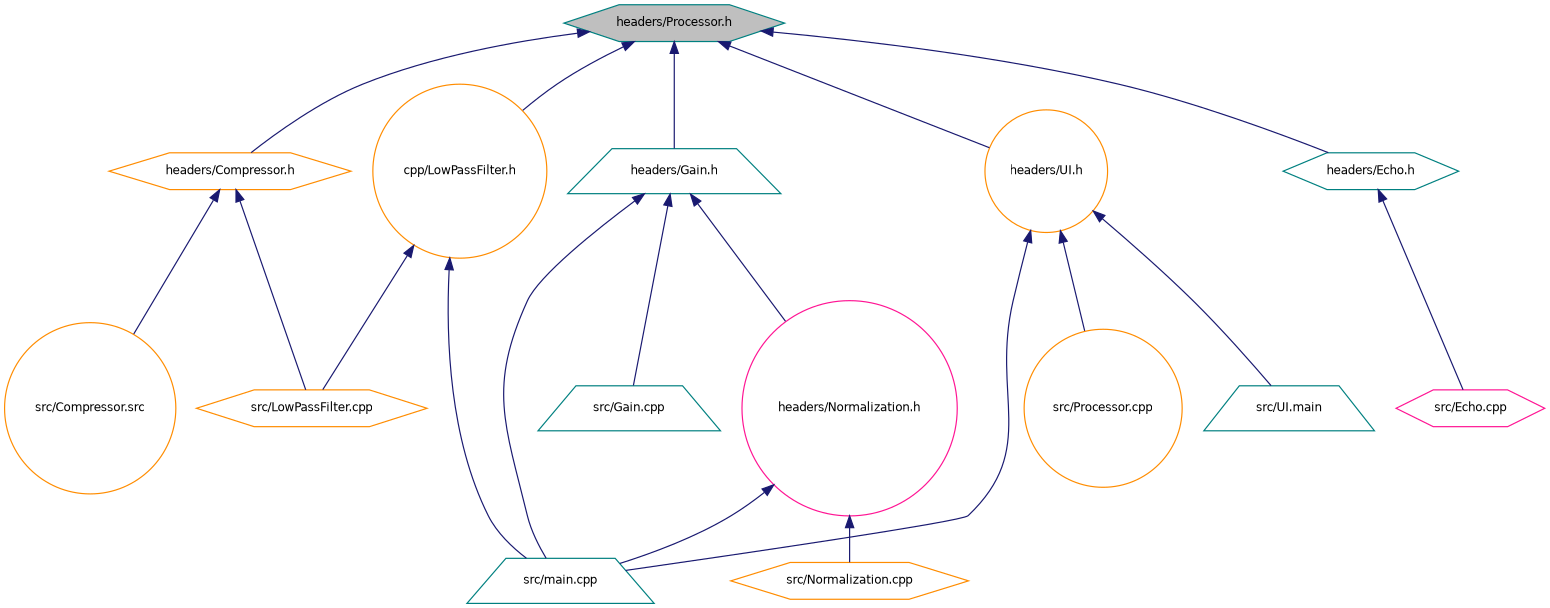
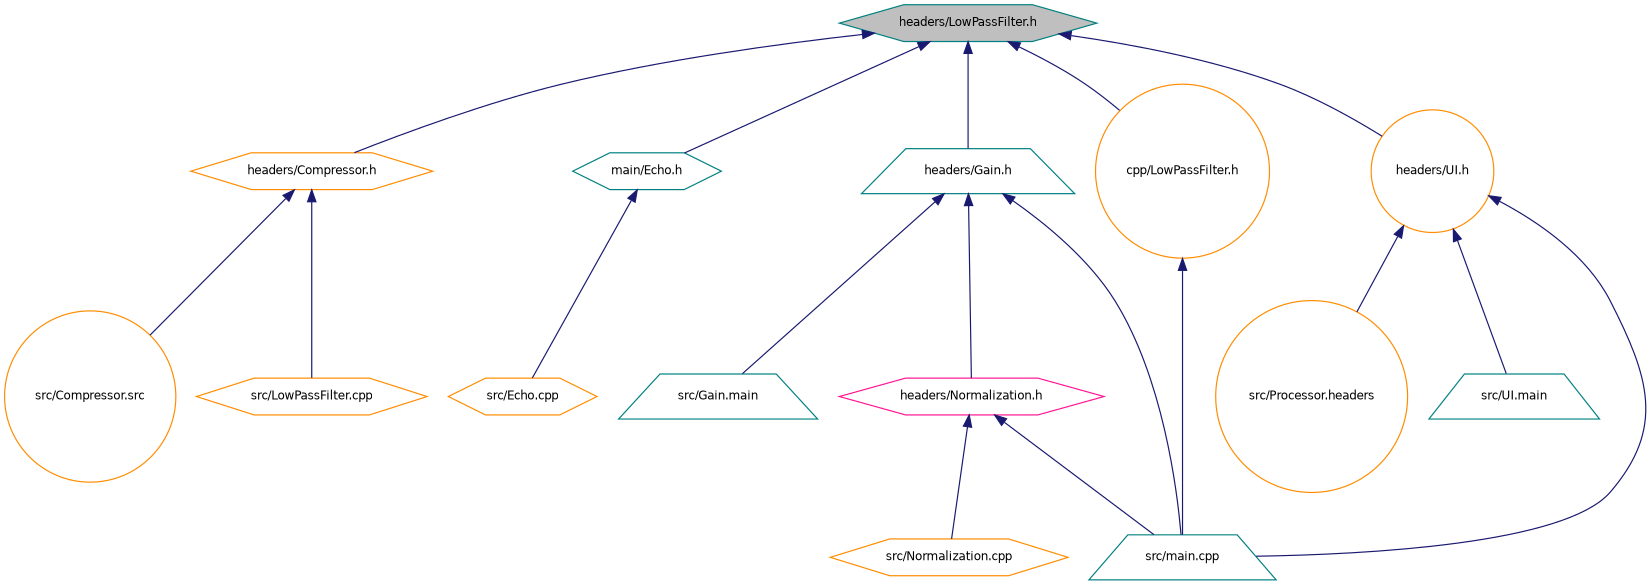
(674, 23) -> (968, 23)
(1371, 171) -> (647, 171)
(365, 323) -> none
(629, 408) -> (718, 397)
(850, 408) -> (972, 397)
(1103, 408) -> (1312, 397)
(1470, 408) -> (523, 397)
